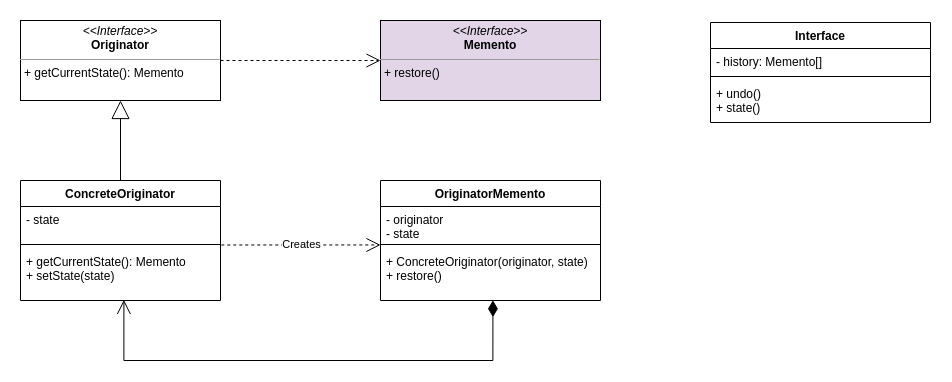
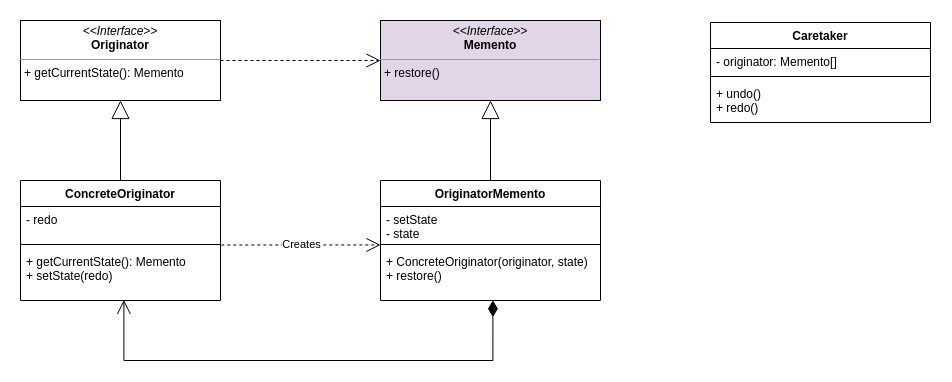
(821, 37) -> (821, 37)
(777, 63) -> (786, 63)
(745, 102) -> (743, 102)
none -> (491, 150)
(48, 221) -> (45, 221)
(422, 228) -> (419, 228)
(116, 270) -> (116, 270)
